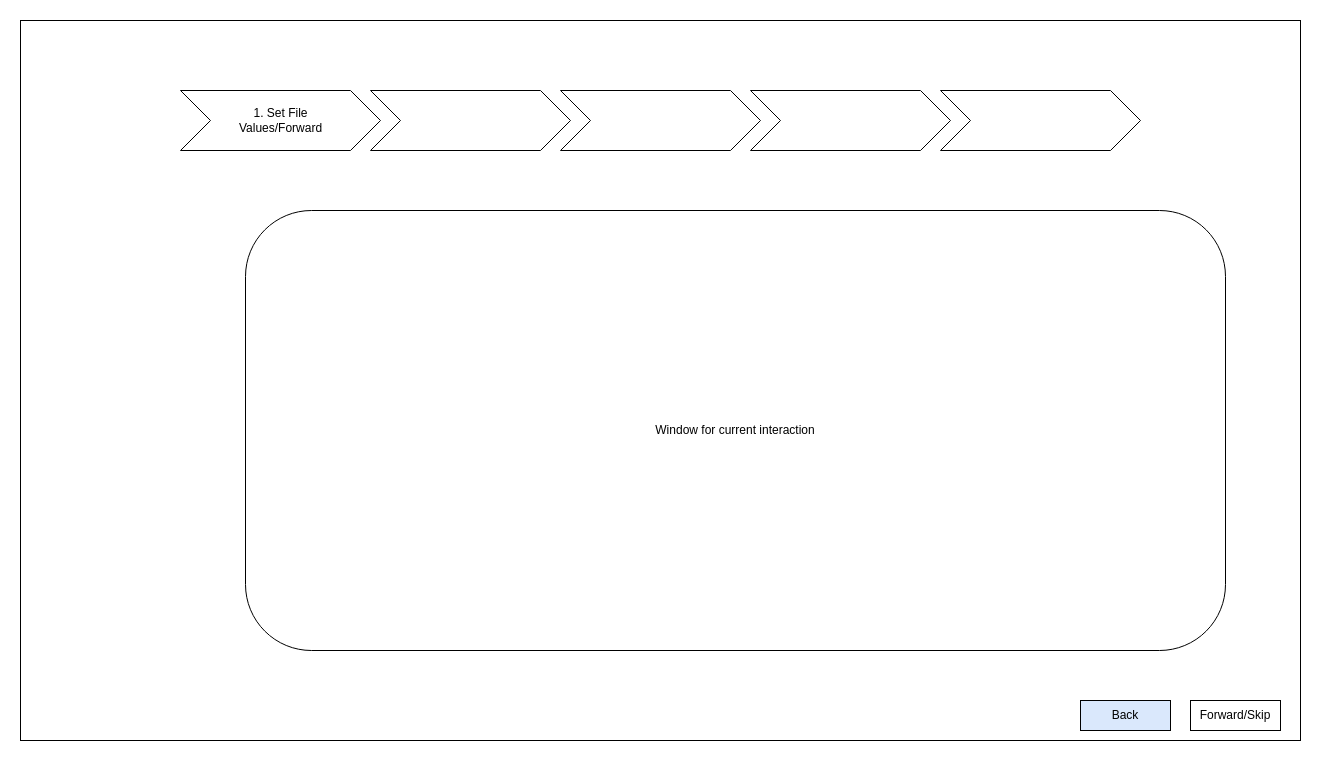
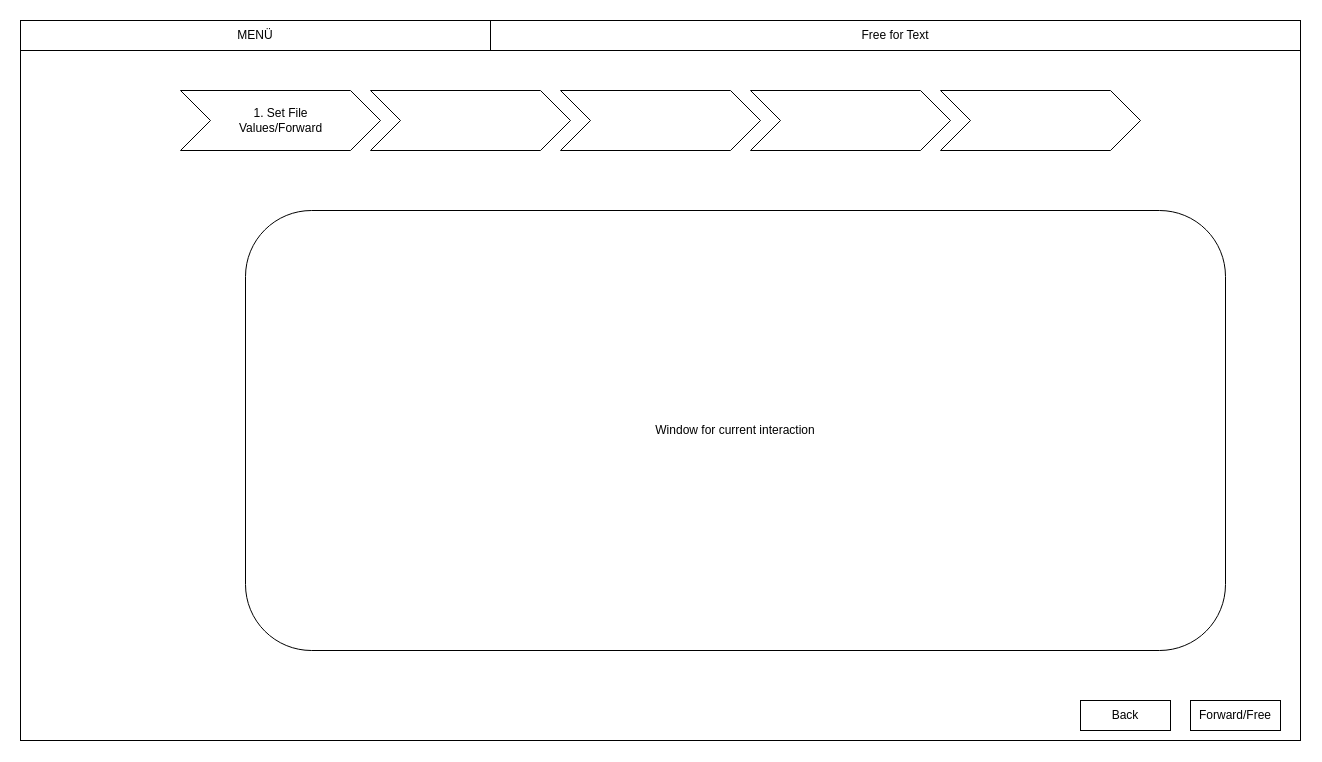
none -> (256, 36)
none -> (896, 36)
(1126, 716) -> (1126, 716)
(1236, 716) -> (1236, 716)
